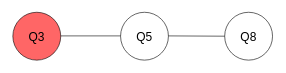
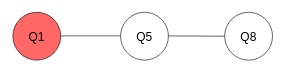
(36, 36) -> (36, 36)
